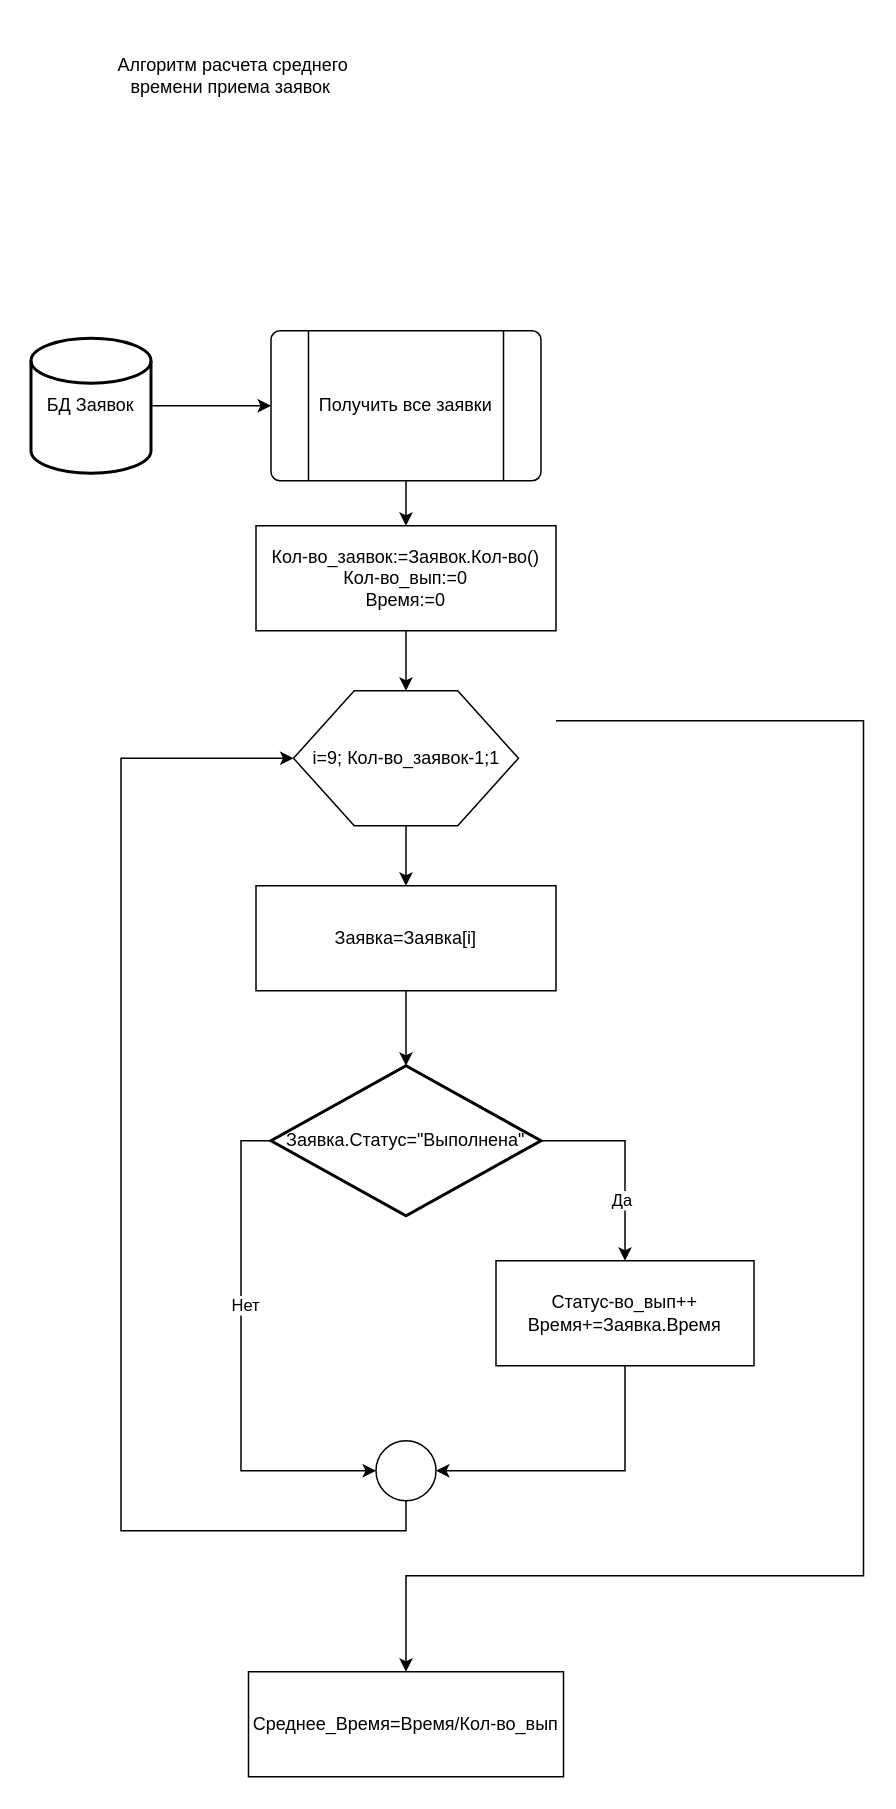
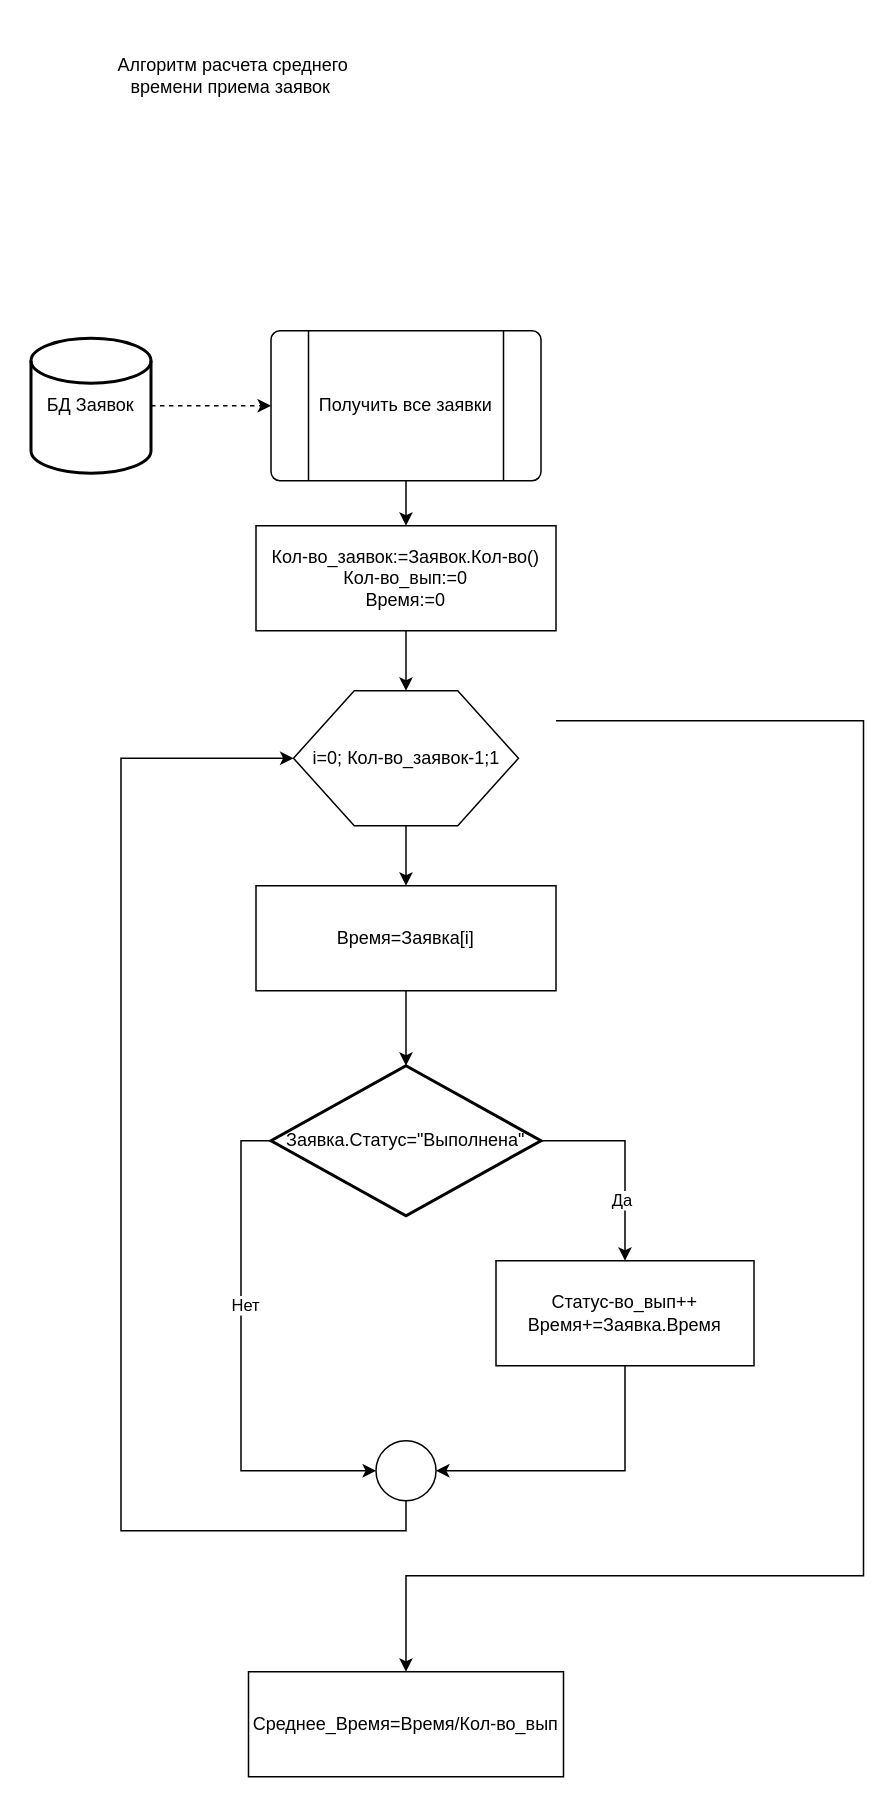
(206, 406) -> (206, 406)
(407, 758) -> (407, 758)
(406, 938) -> (406, 938)
